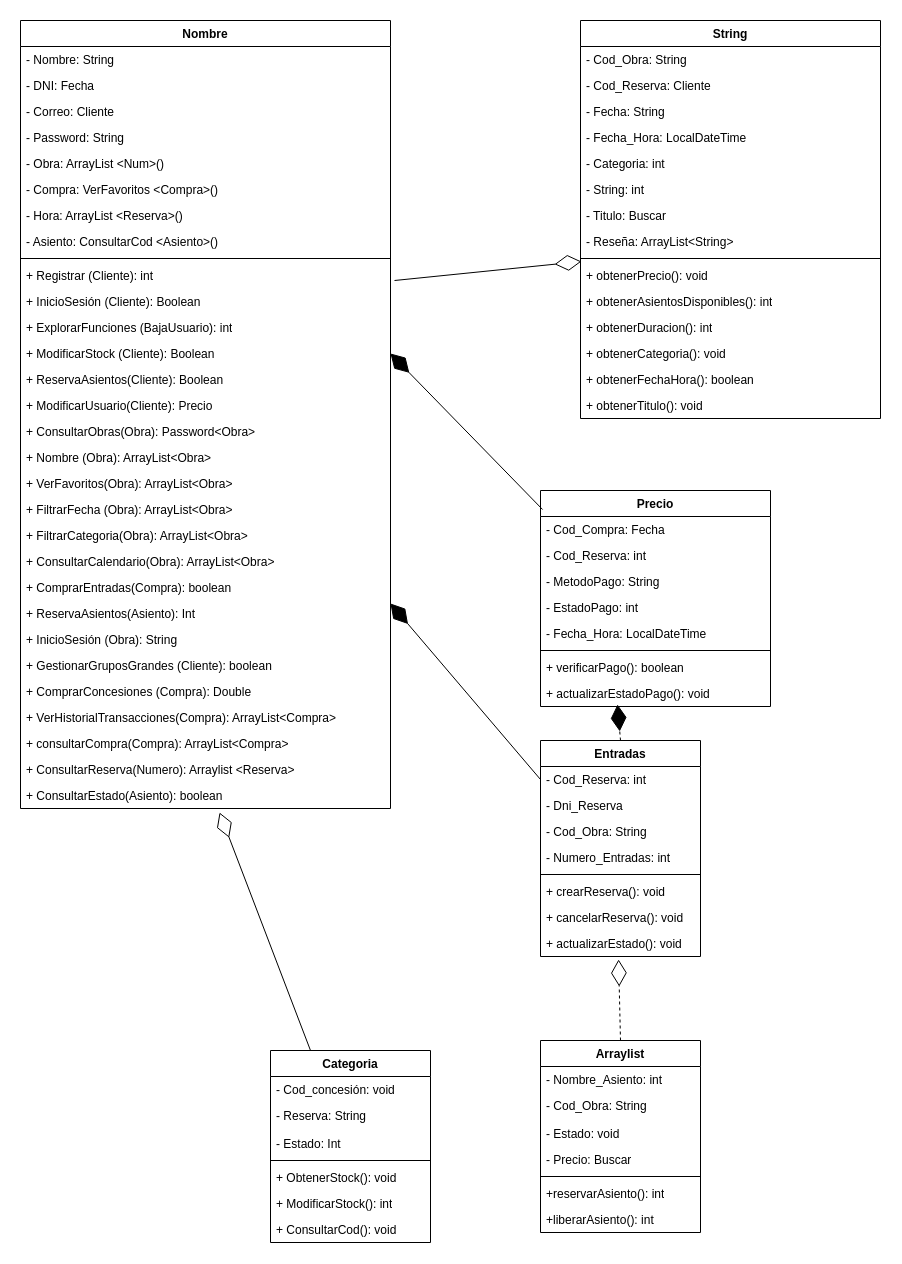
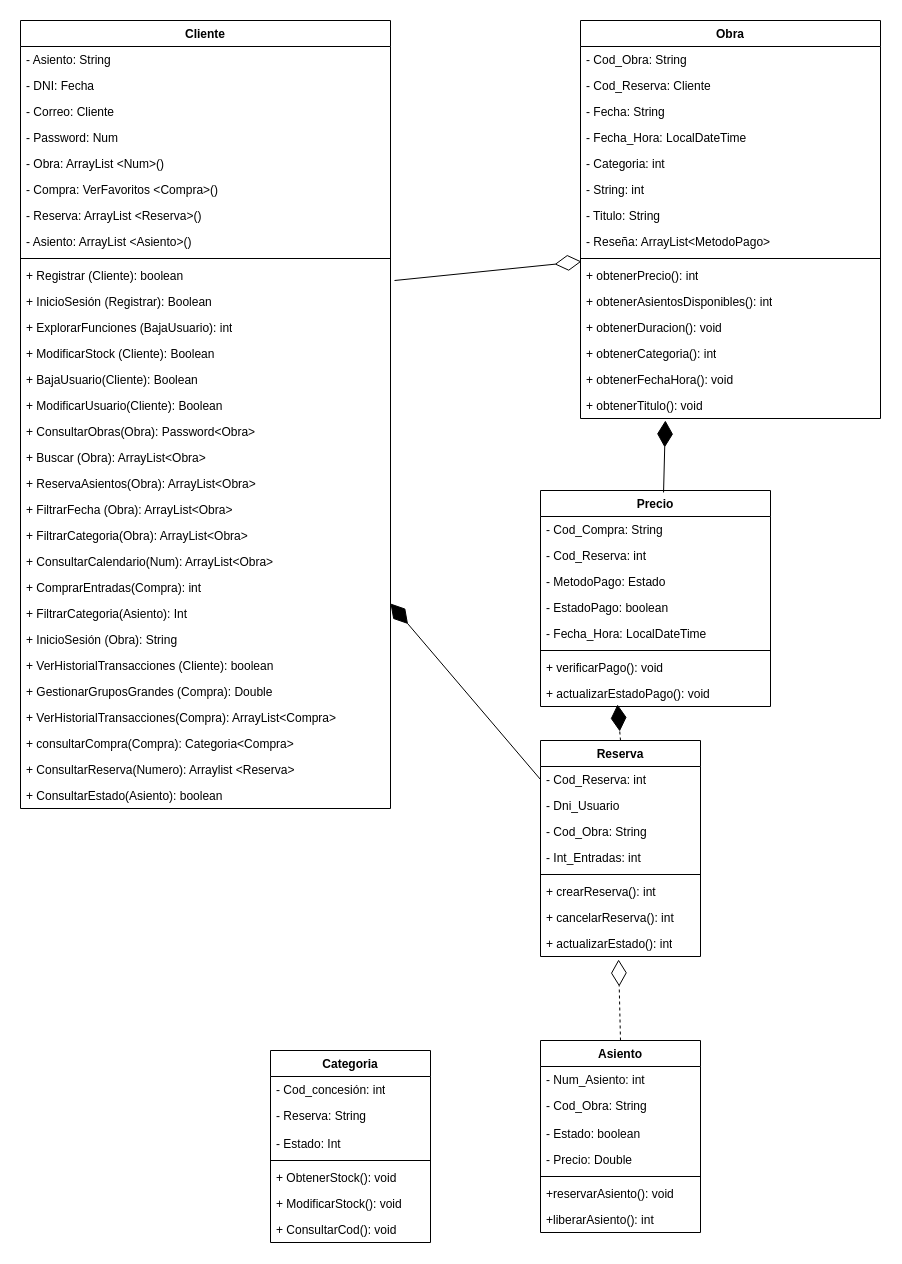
(206, 35) -> (206, 35)
(731, 35) -> (731, 35)
(74, 61) -> (76, 61)
(81, 139) -> (72, 139)
(116, 217) -> (126, 217)
(632, 217) -> (631, 217)
(133, 243) -> (123, 243)
(669, 243) -> (684, 243)
(101, 277) -> (115, 277)
(656, 277) -> (653, 277)
(122, 303) -> (130, 303)
(659, 329) -> (663, 329)
(666, 355) -> (663, 355)
(133, 381) -> (120, 381)
(678, 381) -> (668, 381)
(130, 407) -> (133, 407)
(476, 441) -> none
(126, 459) -> (126, 459)
none -> (664, 470)
(143, 485) -> (153, 485)
(606, 531) -> (607, 531)
(163, 563) -> (160, 563)
(607, 583) -> (609, 583)
(135, 589) -> (121, 589)
(597, 609) -> (611, 609)
(123, 615) -> (123, 615)
(159, 667) -> (164, 667)
(625, 669) -> (614, 669)
(141, 693) -> (155, 693)
(167, 745) -> (167, 745)
(621, 755) -> (621, 755)
(587, 807) -> (586, 807)
(614, 859) -> (604, 859)
(614, 893) -> (611, 893)
(622, 926) -> (619, 919)
(270, 944) -> none
(622, 952) -> (621, 945)
(621, 1055) -> (621, 1055)
(609, 1081) -> (599, 1081)
(339, 1091) -> (336, 1091)
(587, 1135) -> (597, 1135)
(594, 1161) -> (592, 1161)
(618, 1195) -> (621, 1195)
(344, 1205) -> (348, 1205)
